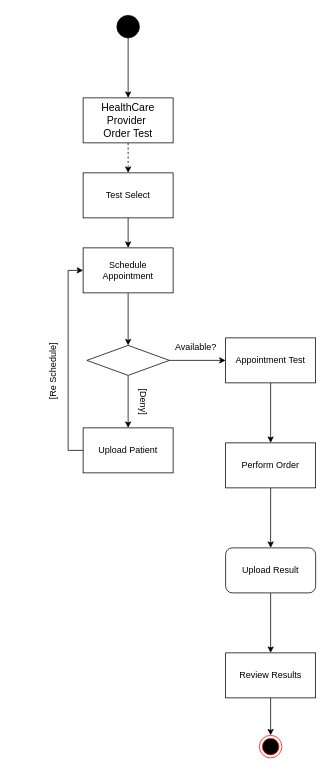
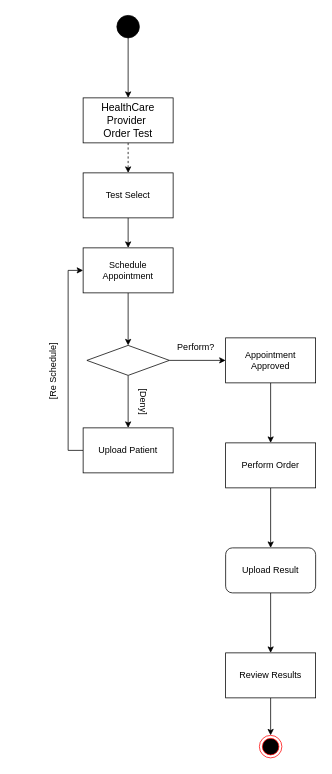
(196, 348) -> (196, 348)
(270, 360) -> (270, 360)
